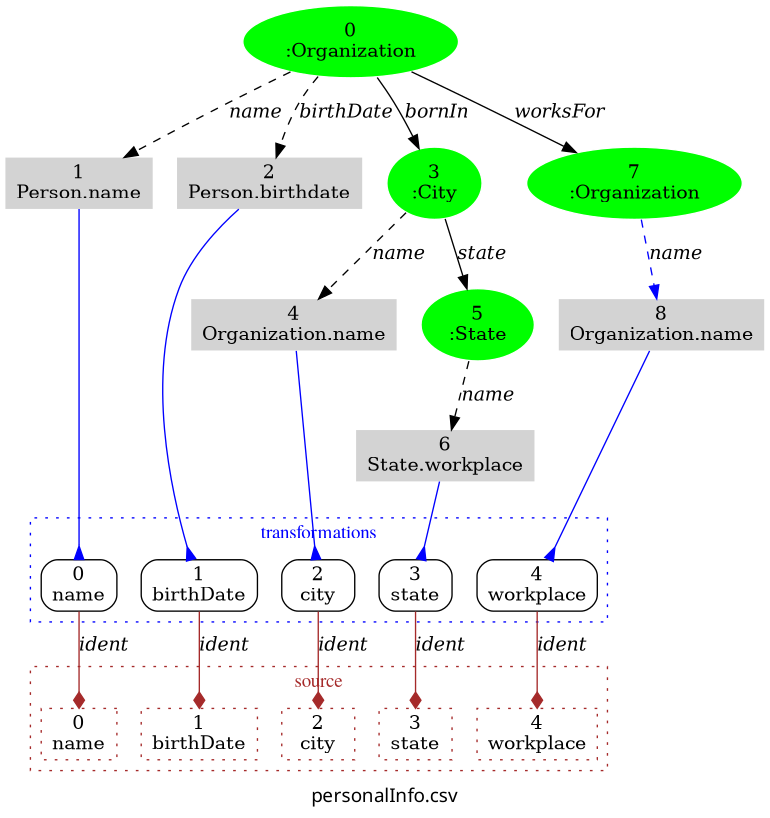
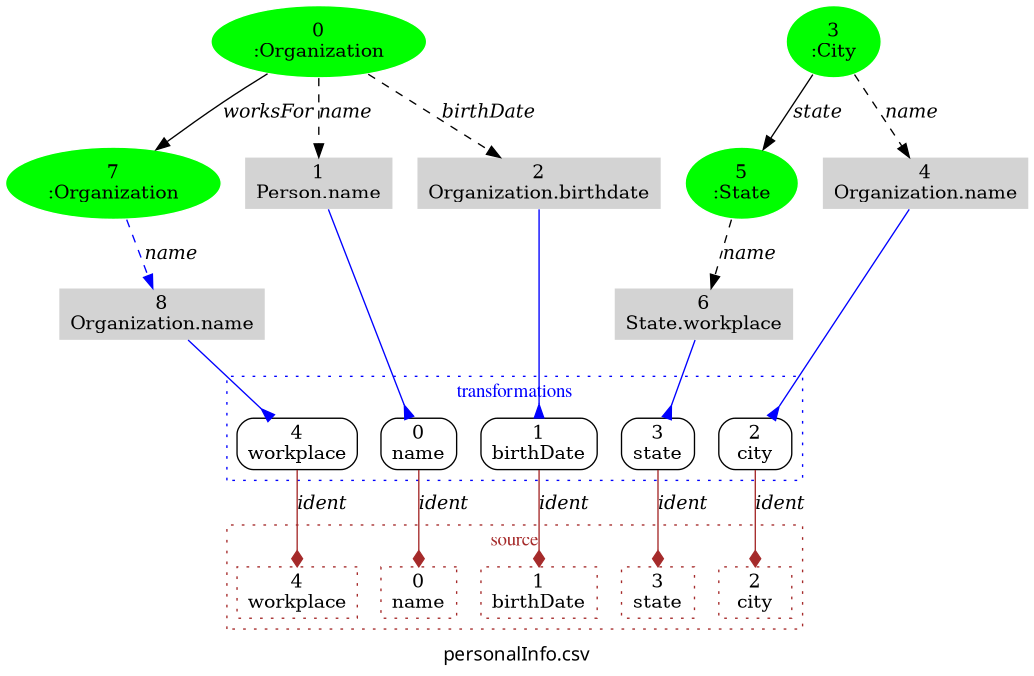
(396, 106) -> none
(270, 183) -> (539, 183)
